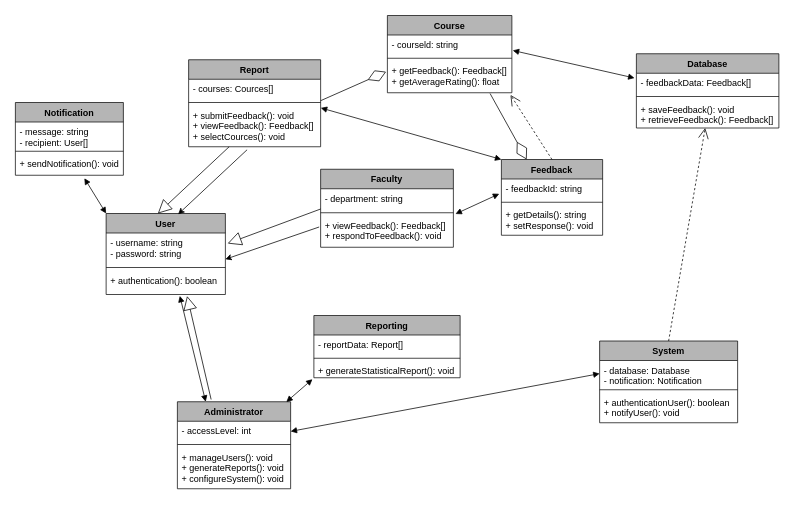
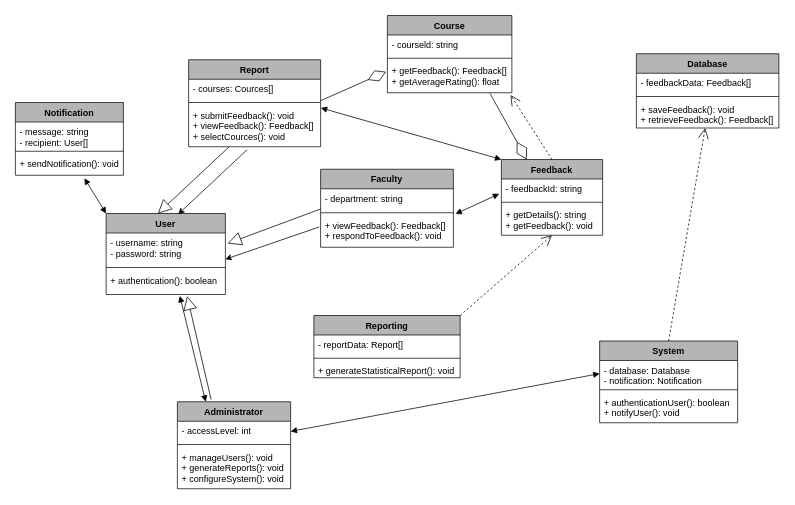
(574, 64) -> none
(554, 215) -> (554, 215)
none -> (505, 276)
(299, 390) -> none
